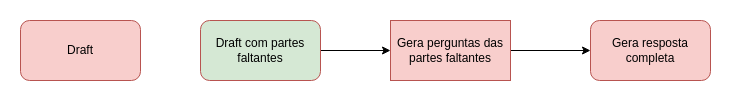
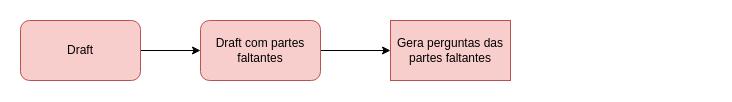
none -> (167, 51)
(261, 51) -> (261, 51)
(547, 51) -> none
(651, 51) -> none
